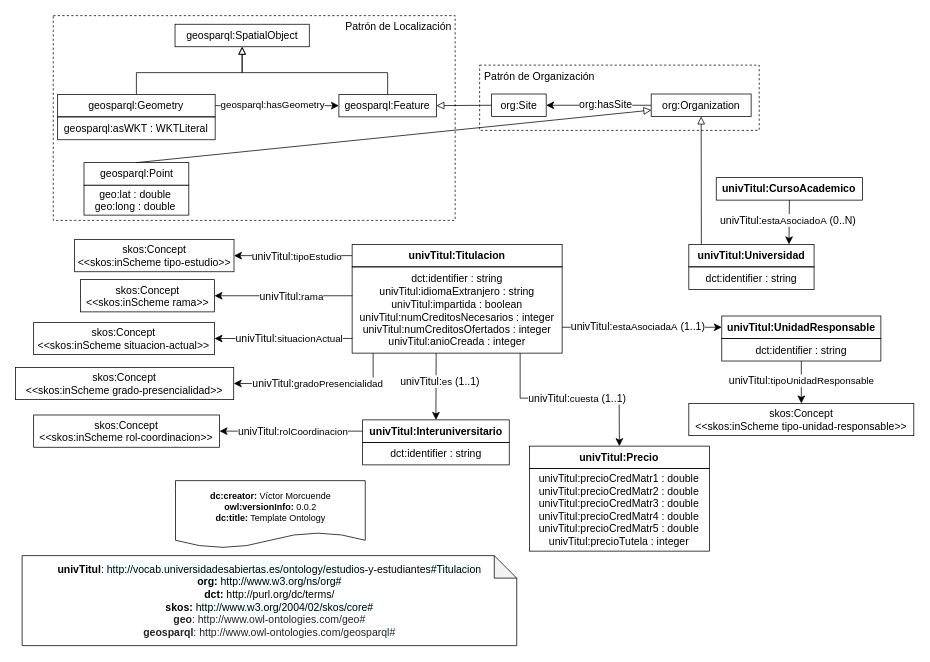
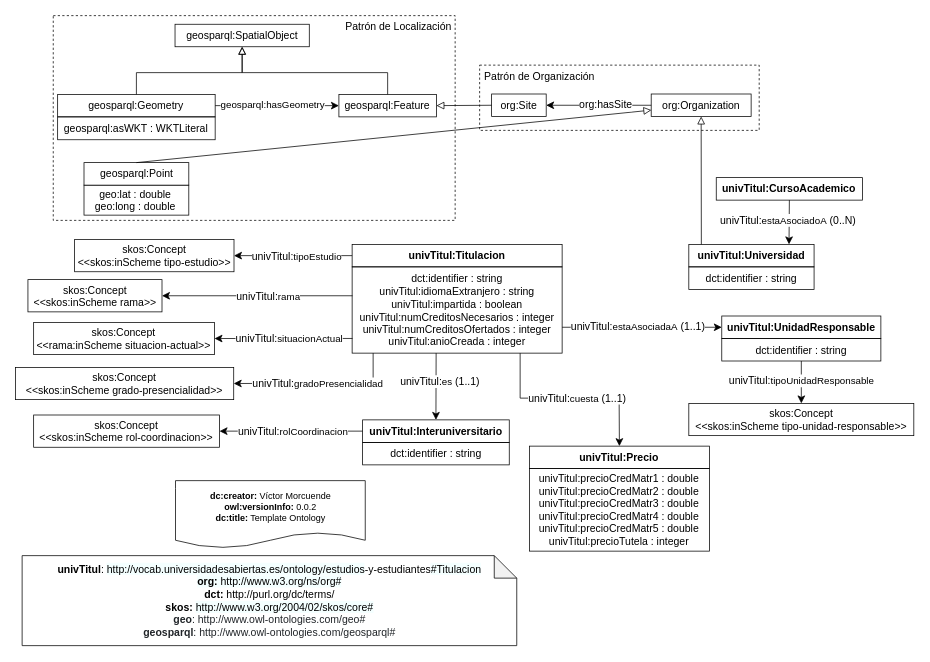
(147, 296) -> (95, 296)
(124, 339) -> (124, 339)
